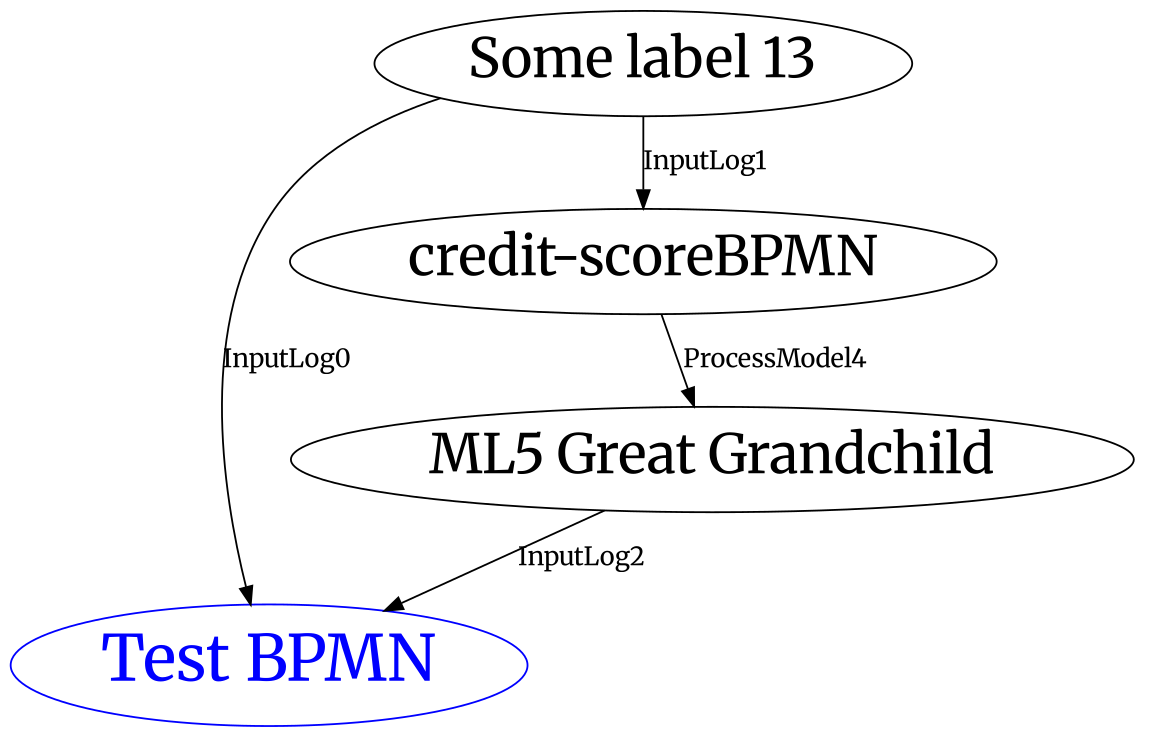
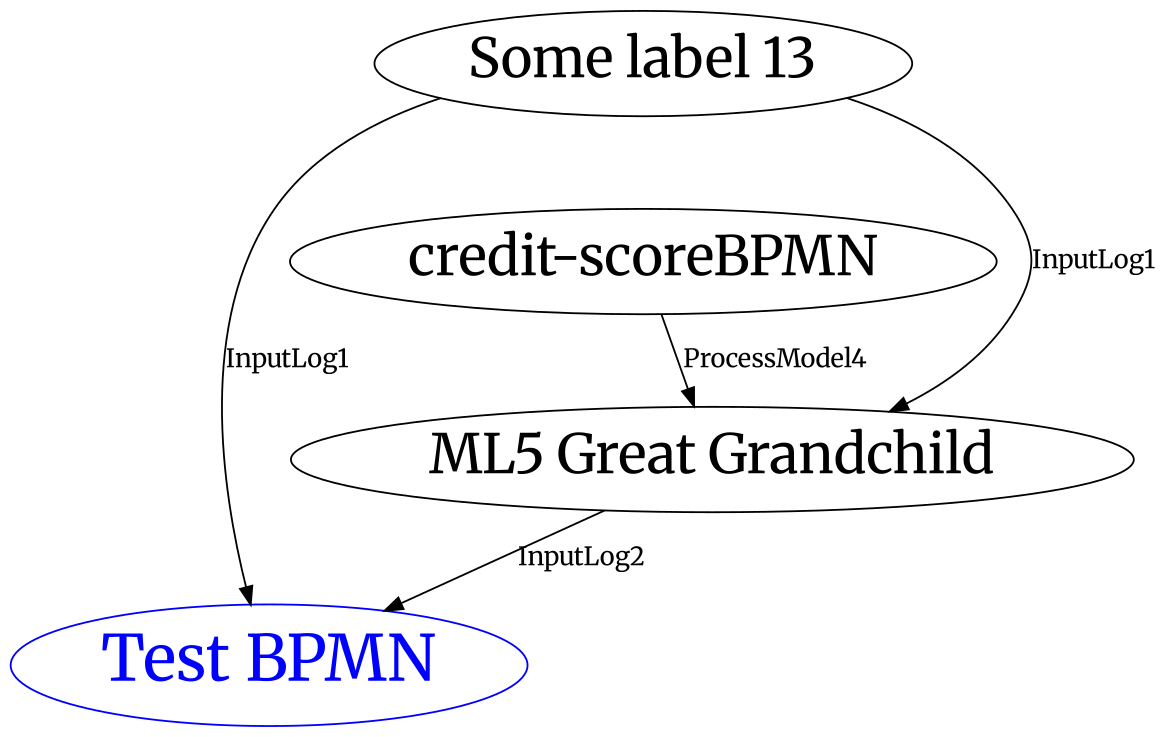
(643, 153) -> (1025, 231)
(287, 361) -> (287, 361)
